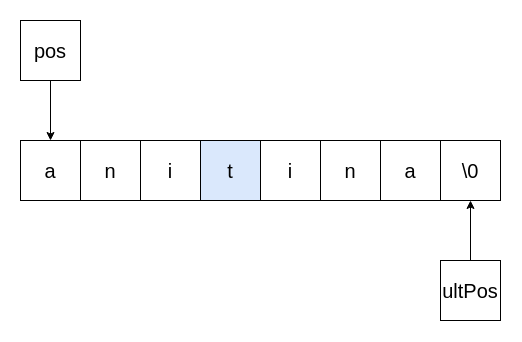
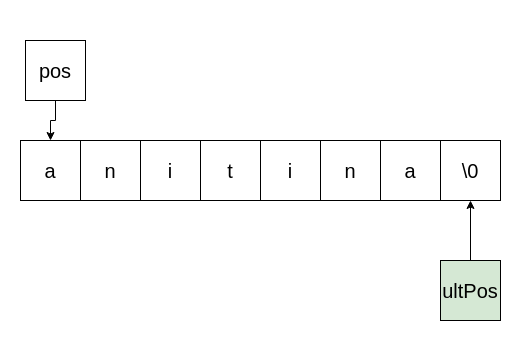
(51, 51) -> (56, 71)
(231, 171) -> (231, 171)
(471, 291) -> (471, 291)
